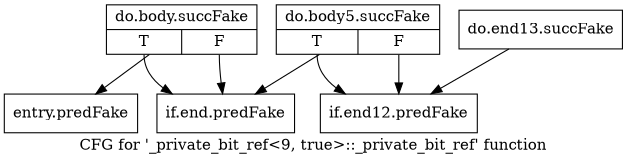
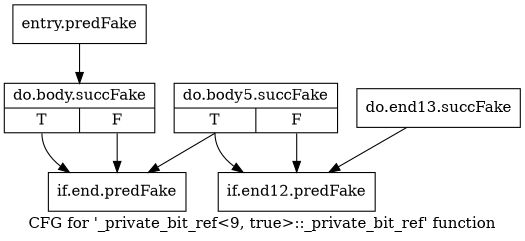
(127, 71) -> (80, 58)
